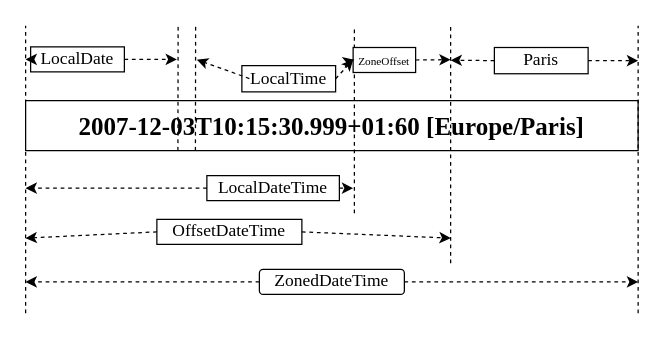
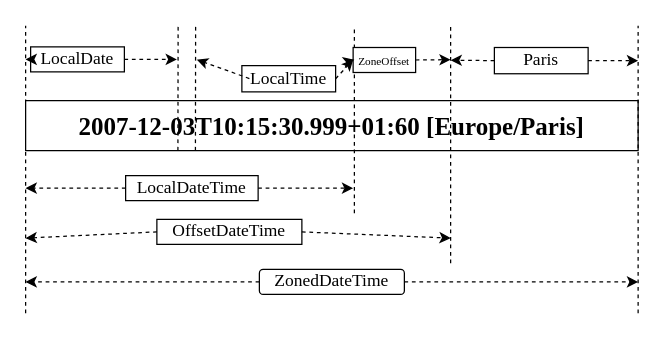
(273, 188) -> (192, 188)
